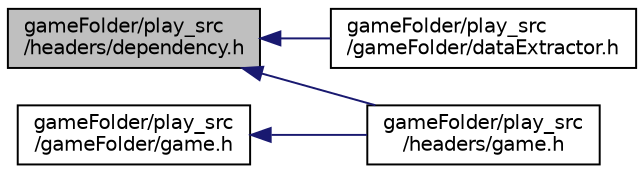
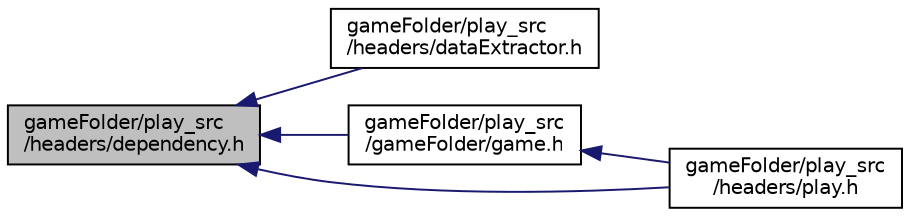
(483, 38) -> (465, 38)
none -> (314, 135)
(483, 135) -> (786, 178)
